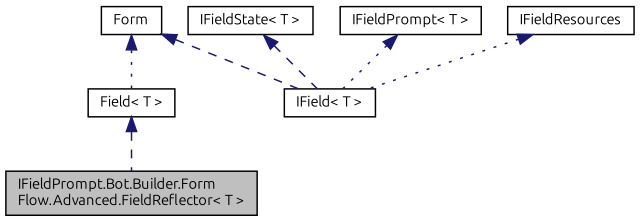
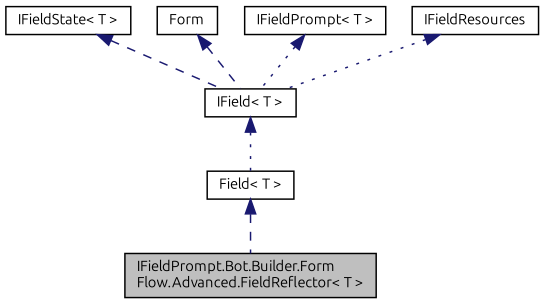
(132, 69) -> (251, 152)
